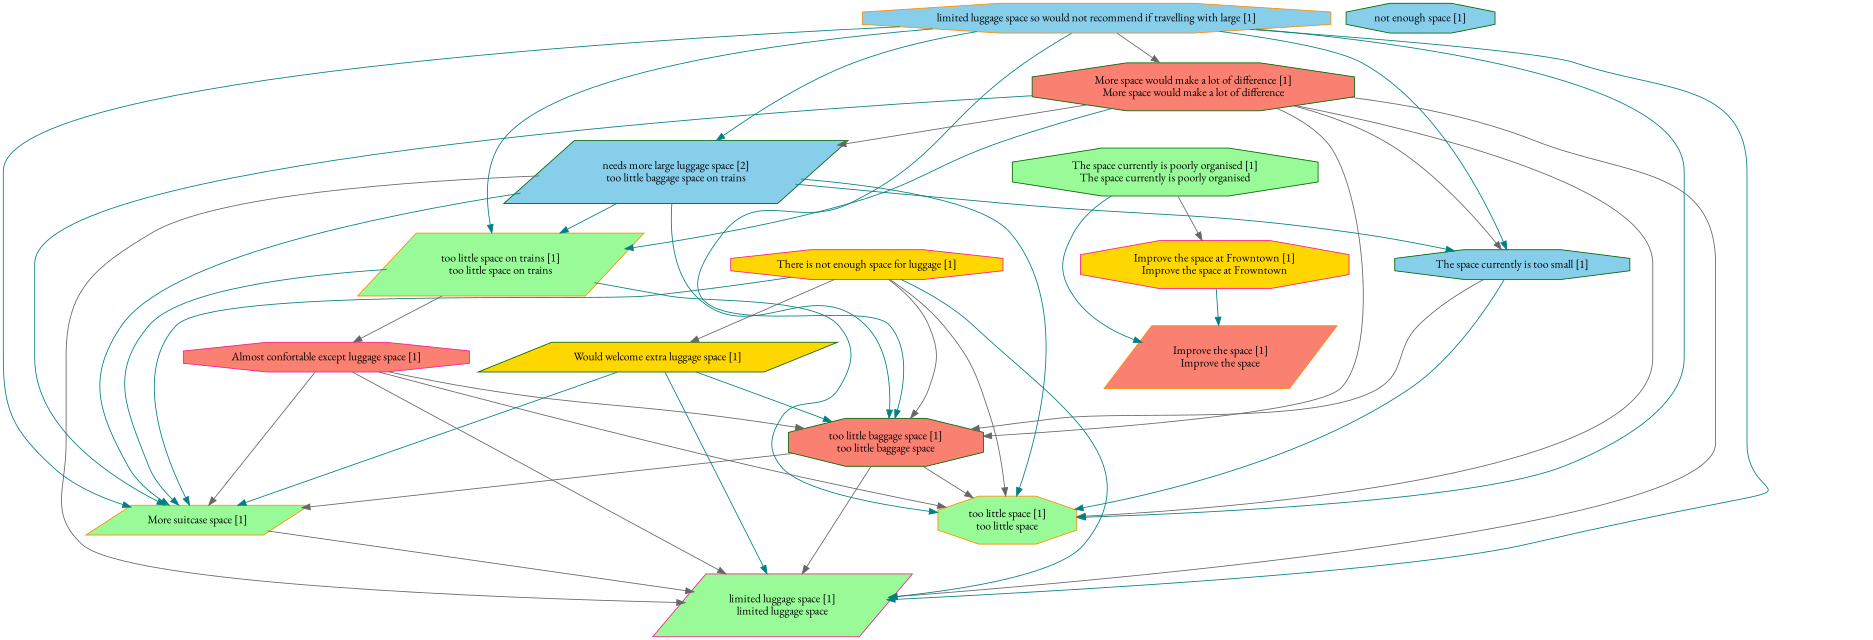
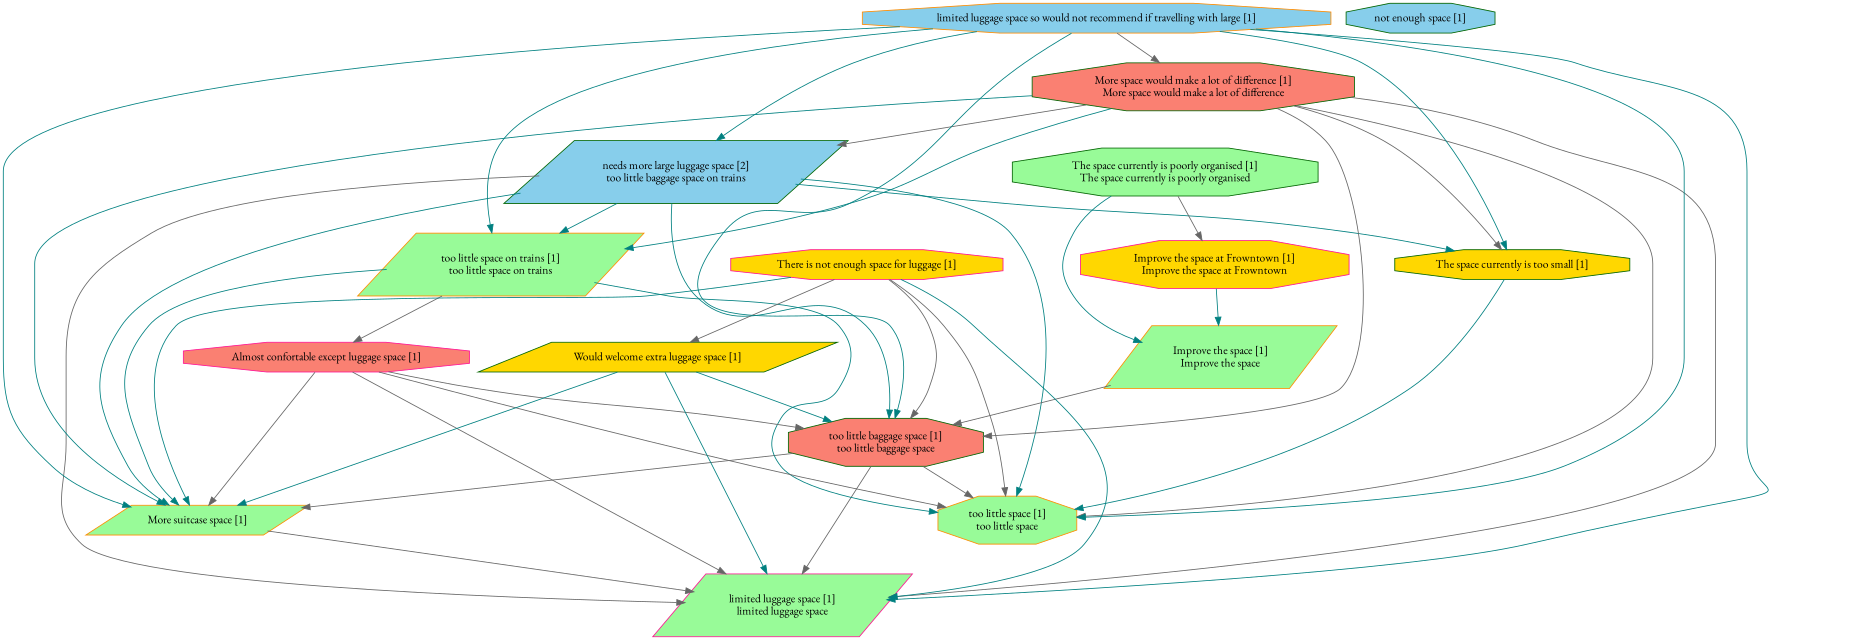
(1512, 265) -> (1512, 265)
(1221, 357) -> (1221, 357)
(1300, 409) -> (1036, 404)
